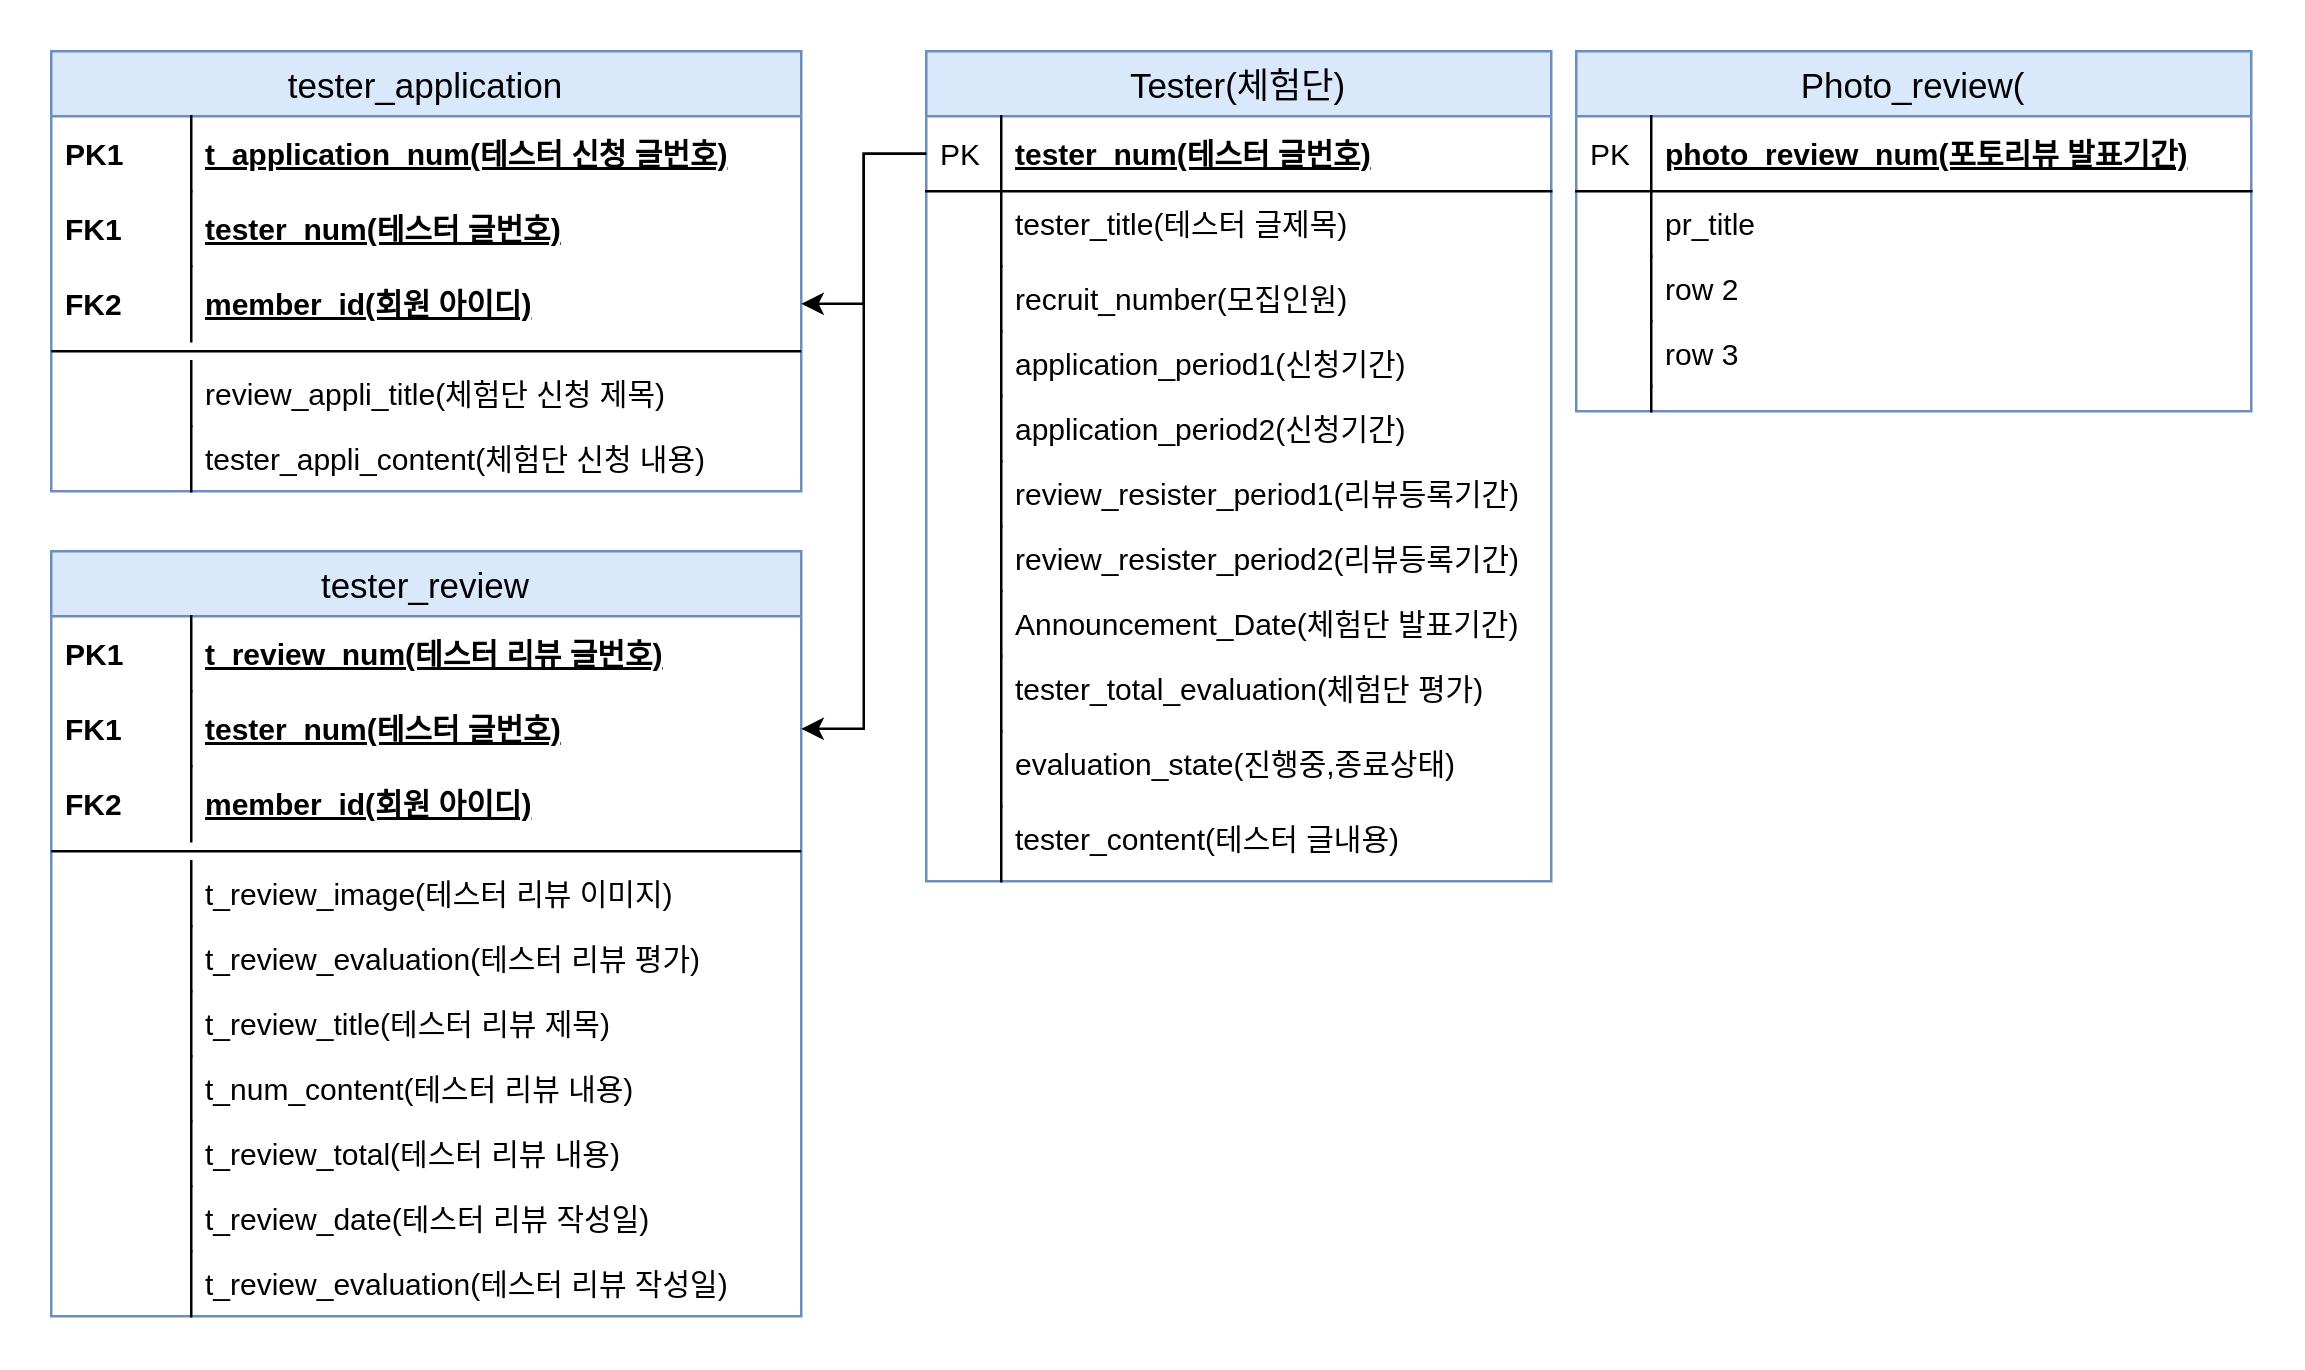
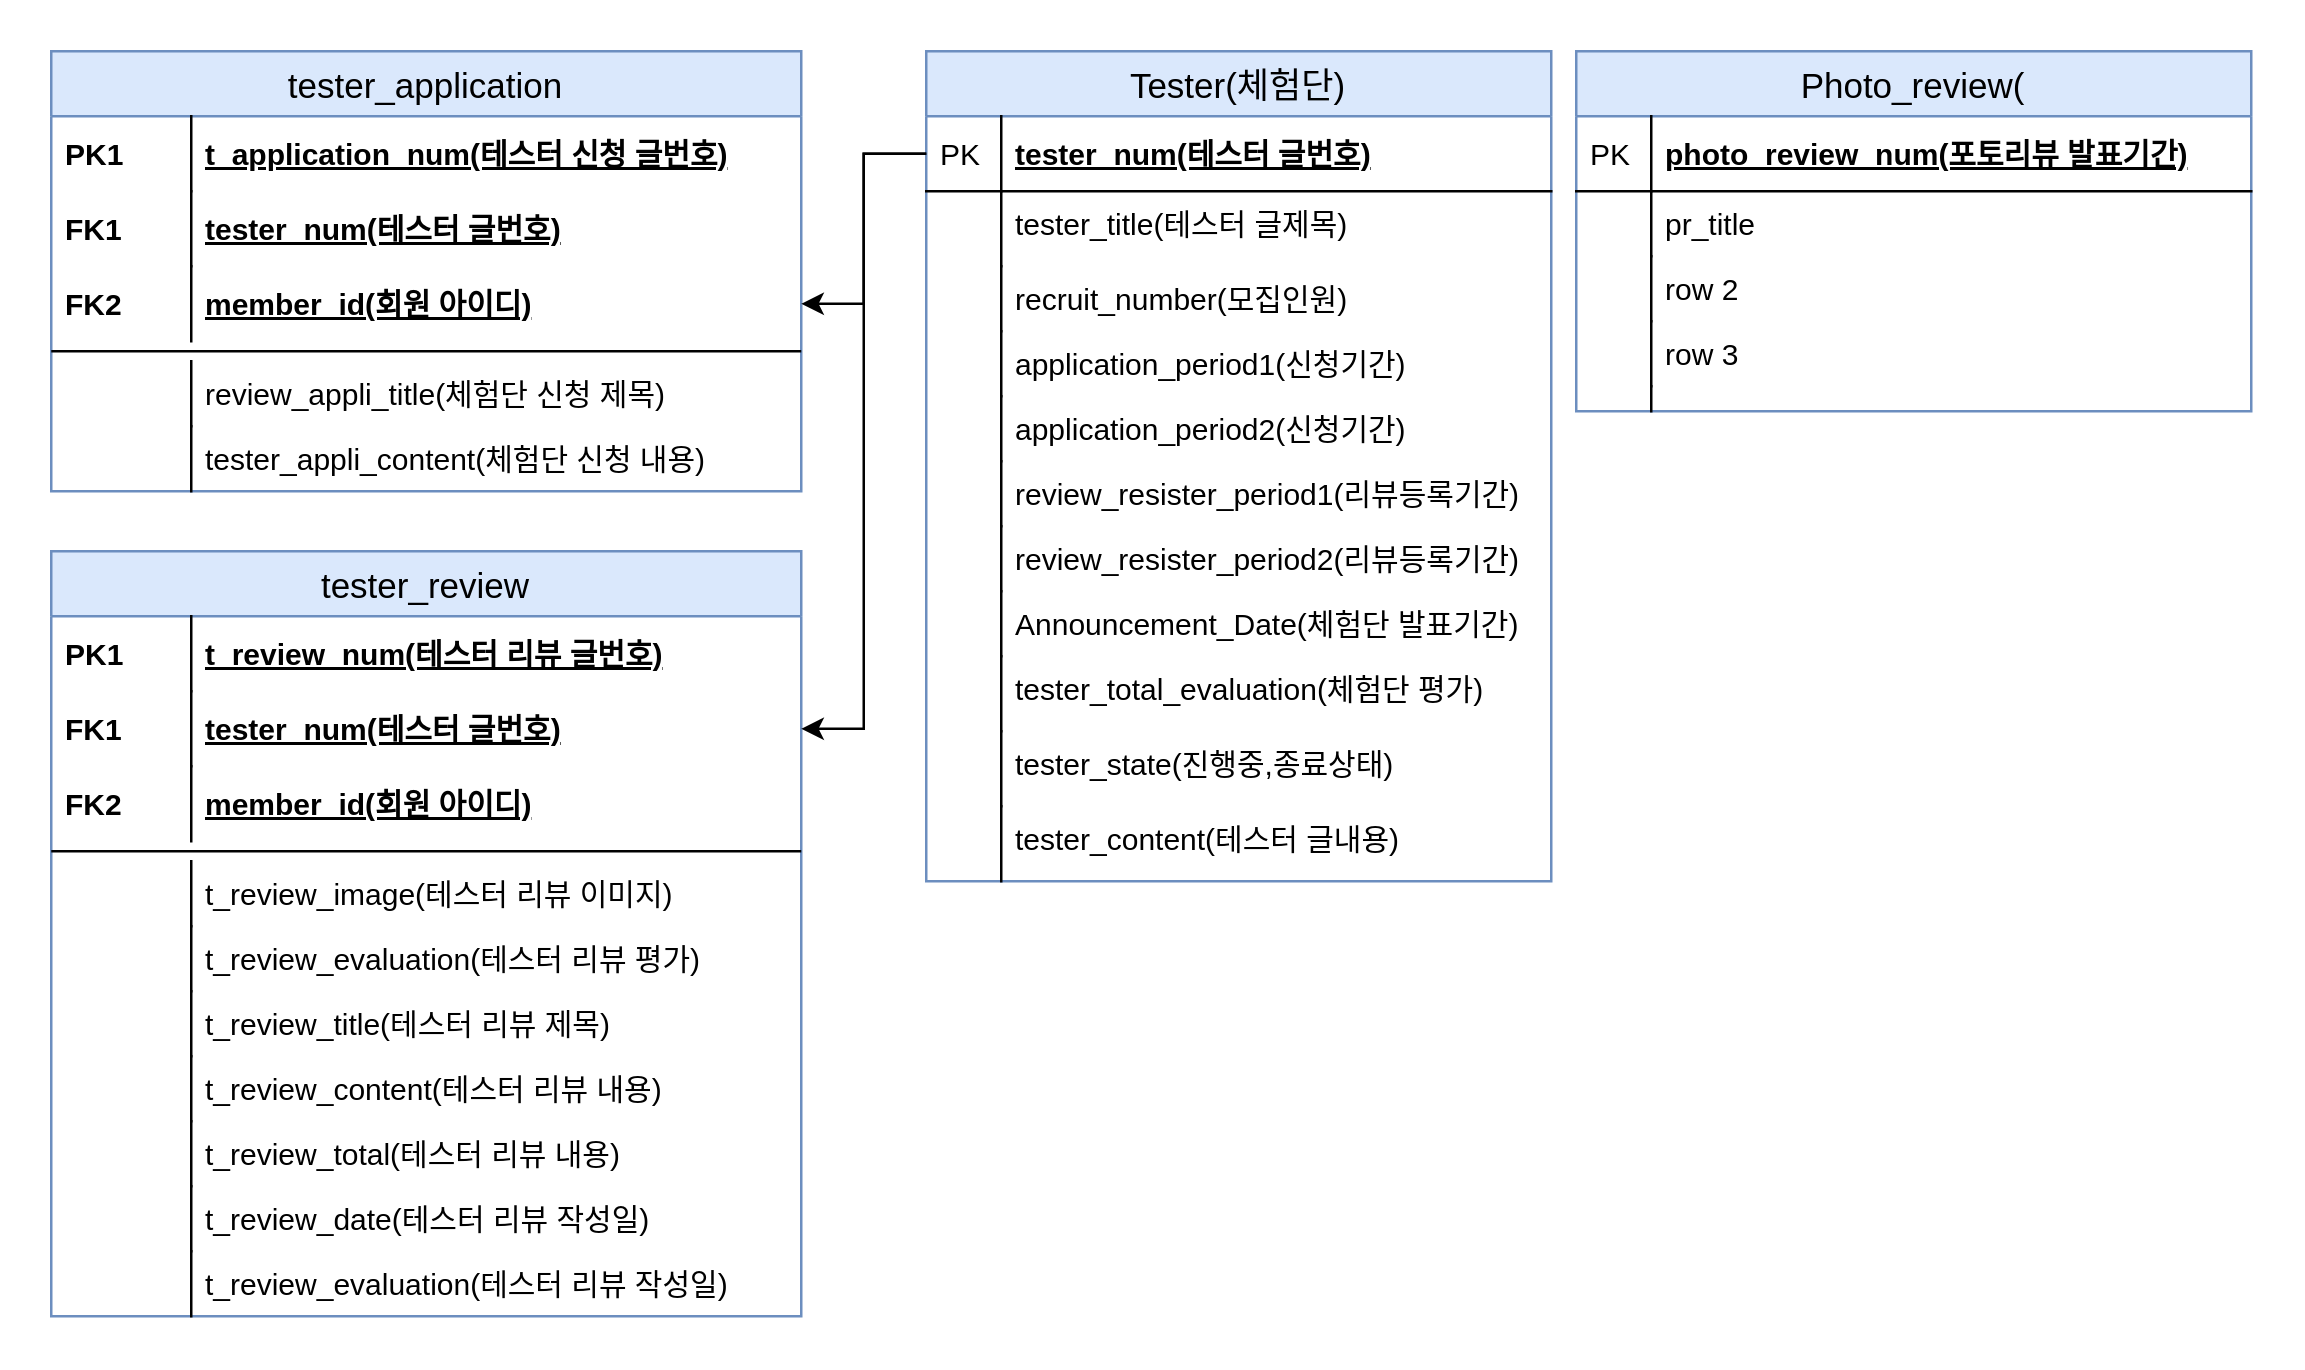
(1268, 765) -> (1242, 765)
(445, 1090) -> (466, 1090)
